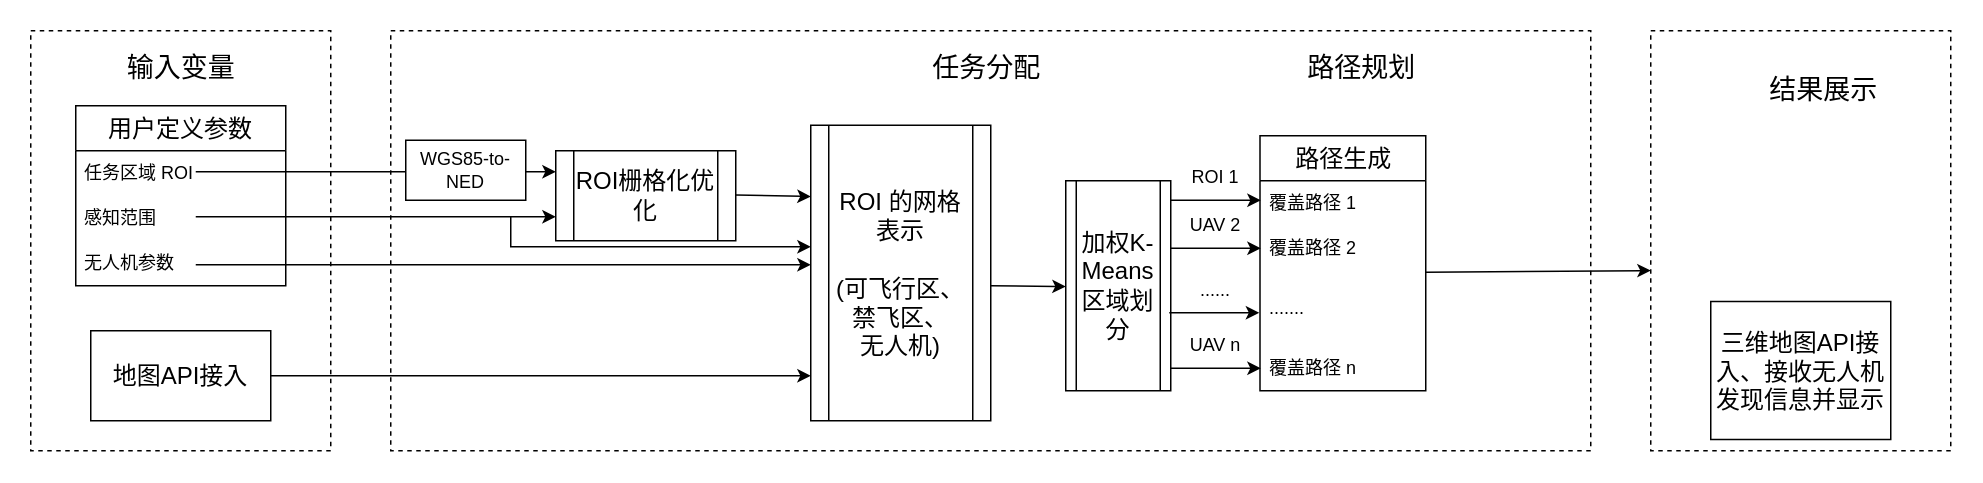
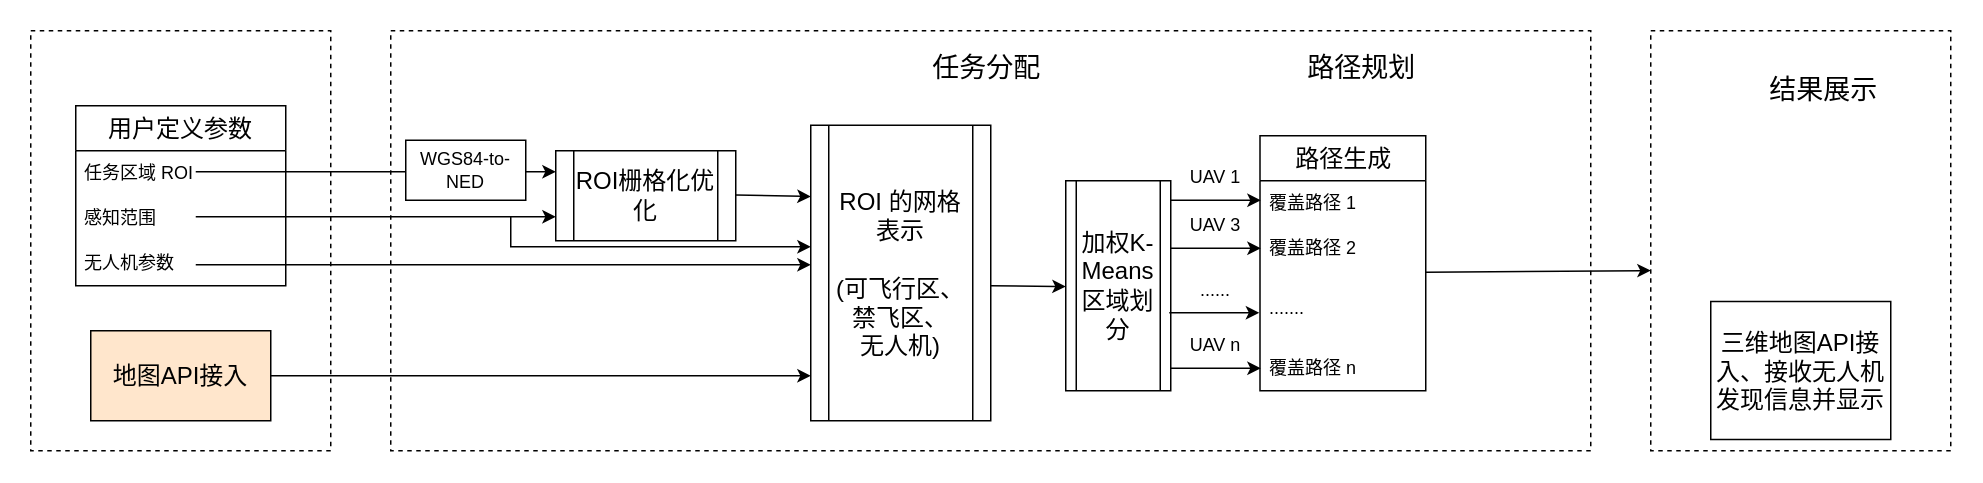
(181, 68) -> none
(466, 170) -> (466, 170)
(1216, 178) -> (1216, 178)
(1216, 226) -> (1216, 226)
(181, 376) -> (181, 376)
